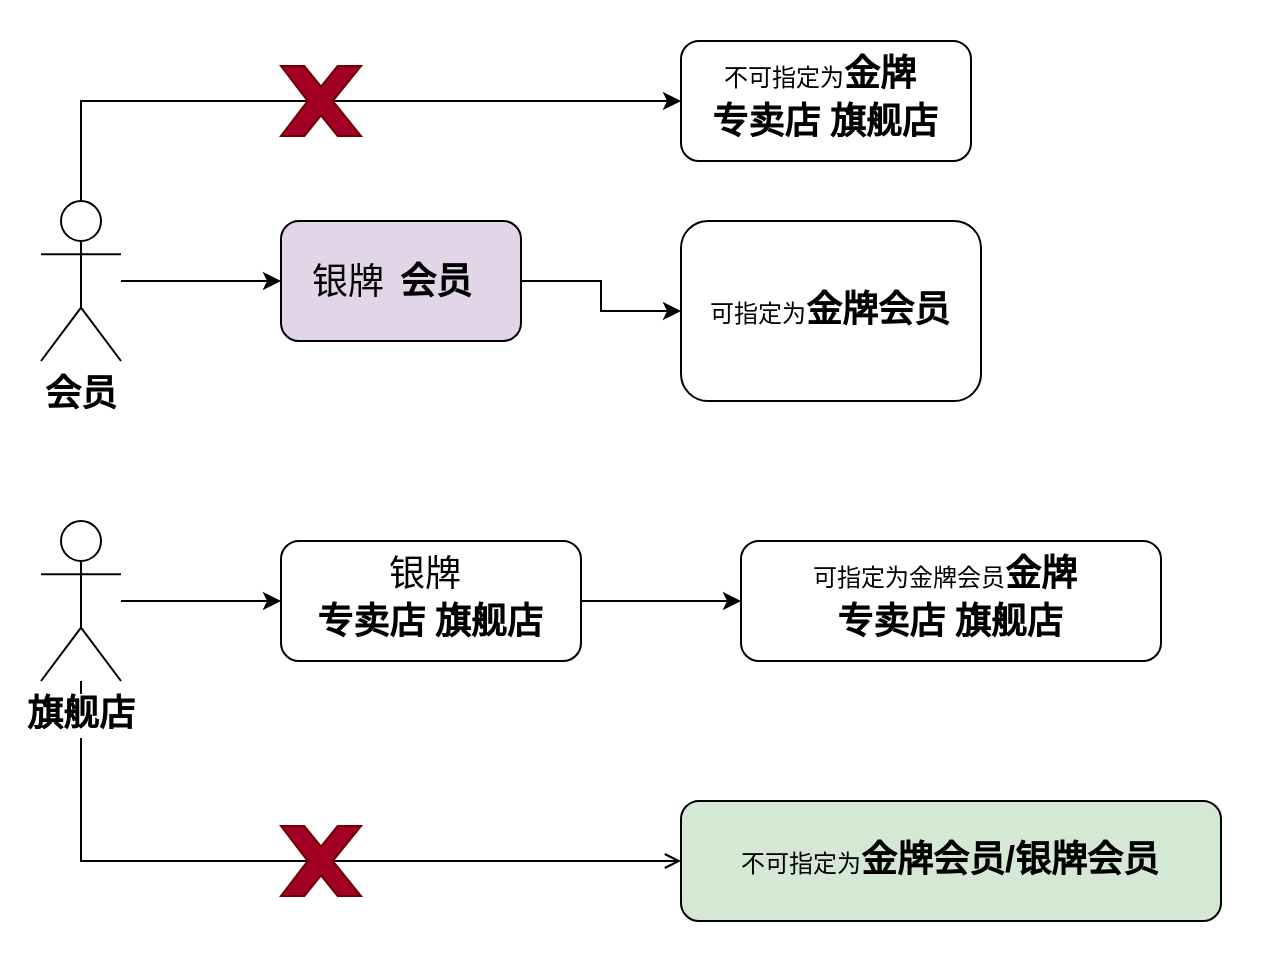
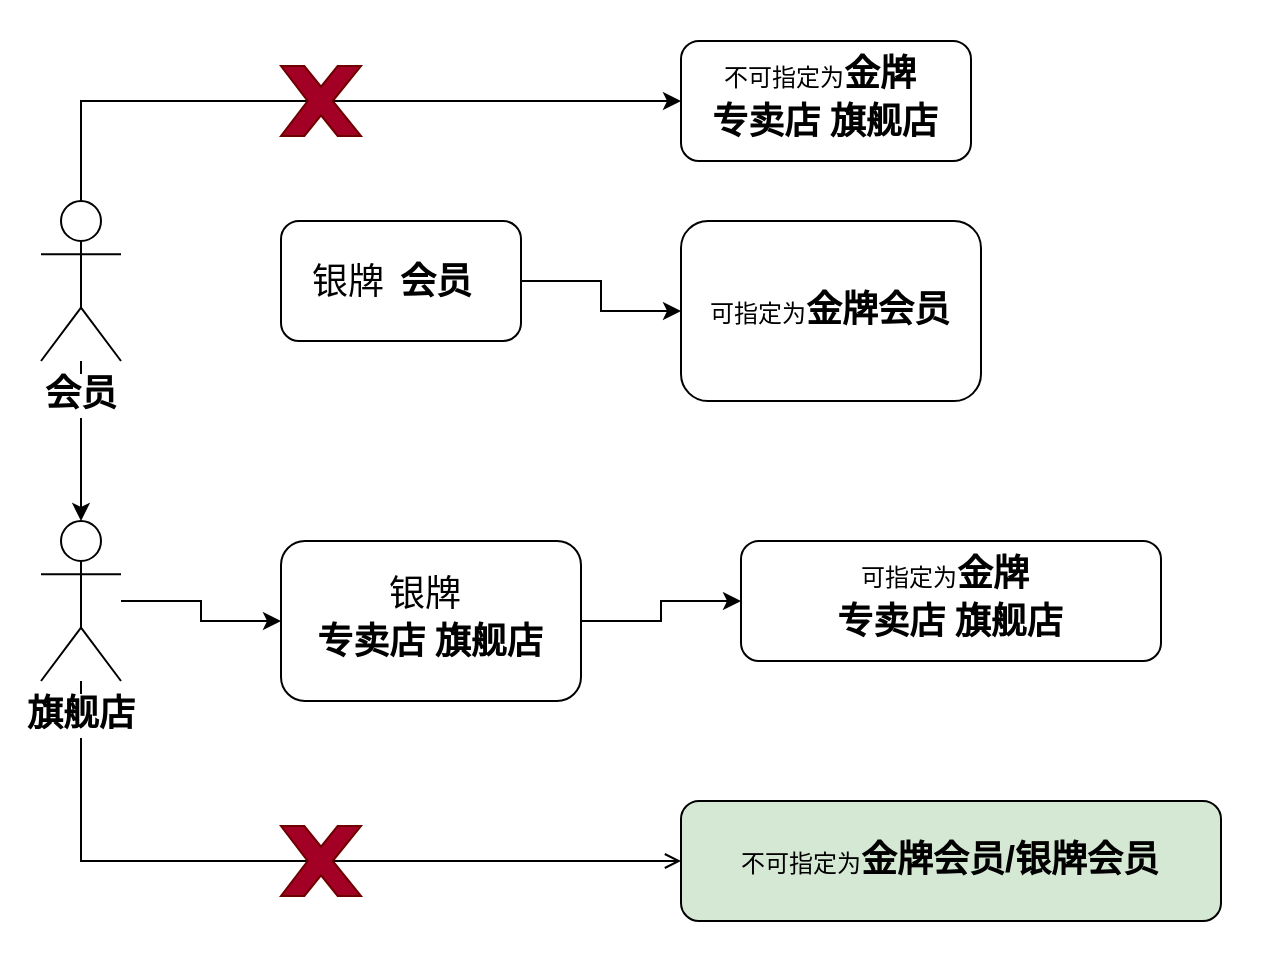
(194, 281) -> (81, 462)
(401, 281) -> (401, 281)
(431, 601) -> (431, 621)
(951, 601) -> (951, 601)
